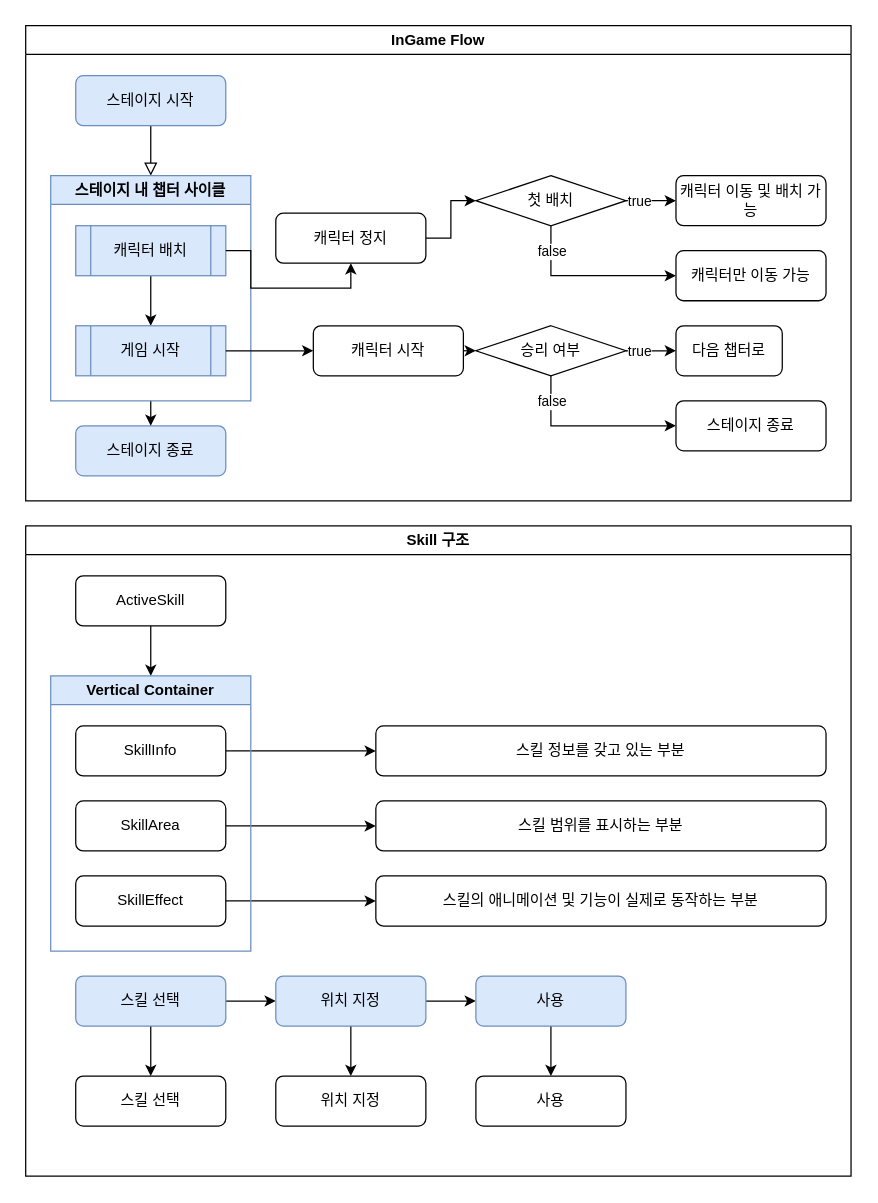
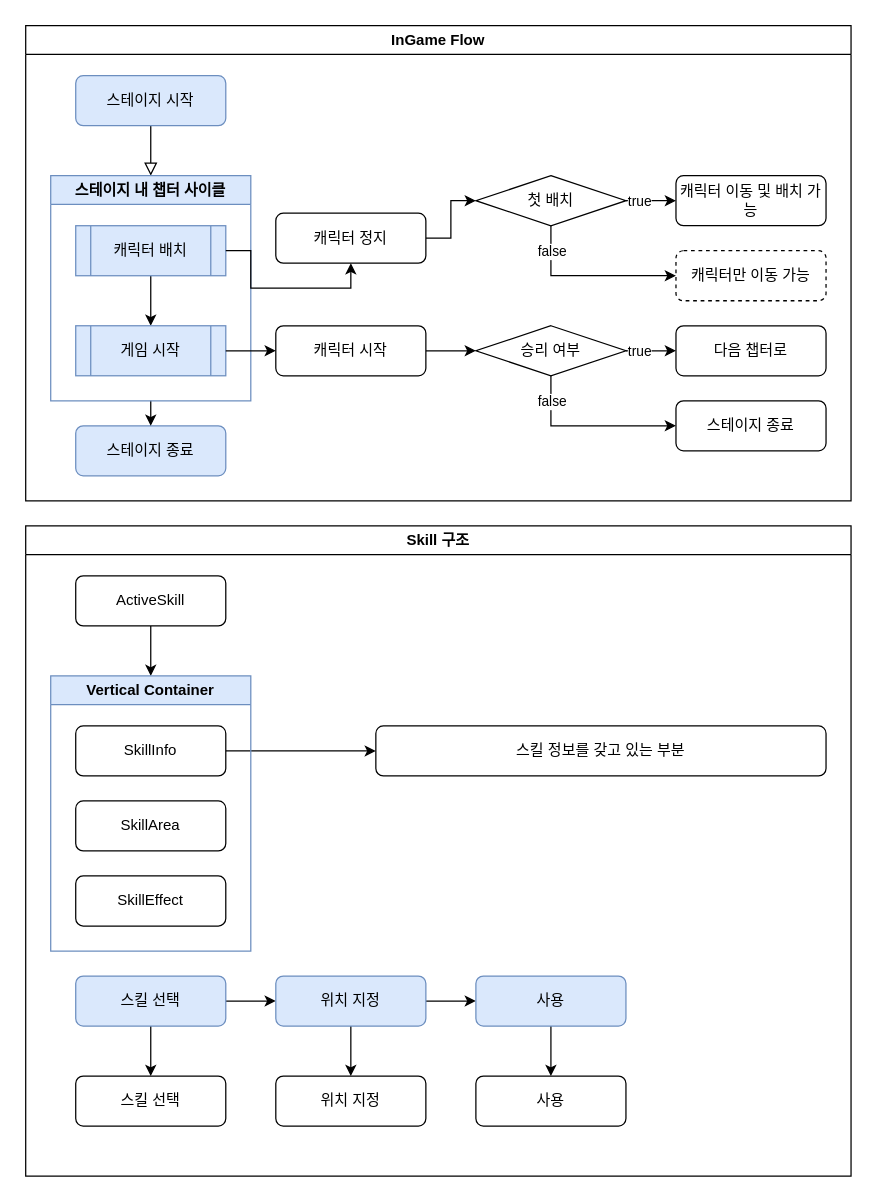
(751, 276) -> (751, 276)
(388, 351) -> (351, 351)
(729, 351) -> (751, 351)
(297, 826) -> none
(601, 826) -> none
(297, 901) -> none
(601, 901) -> none
